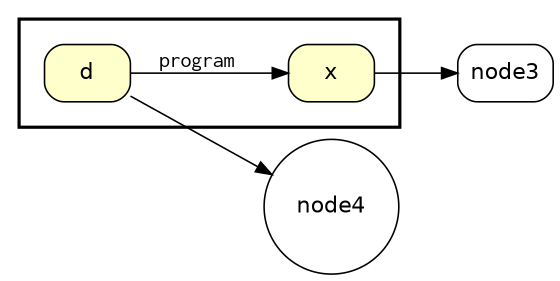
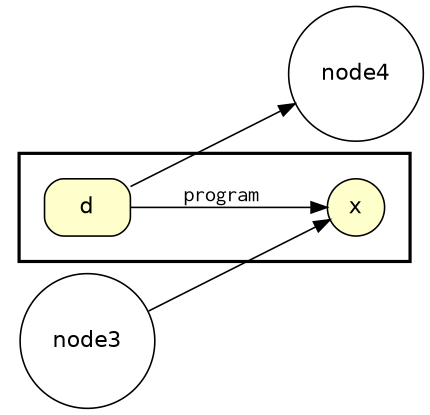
(331, 73) -> (356, 207)
(411, 73) -> (228, 271)
(505, 73) -> (87, 341)
